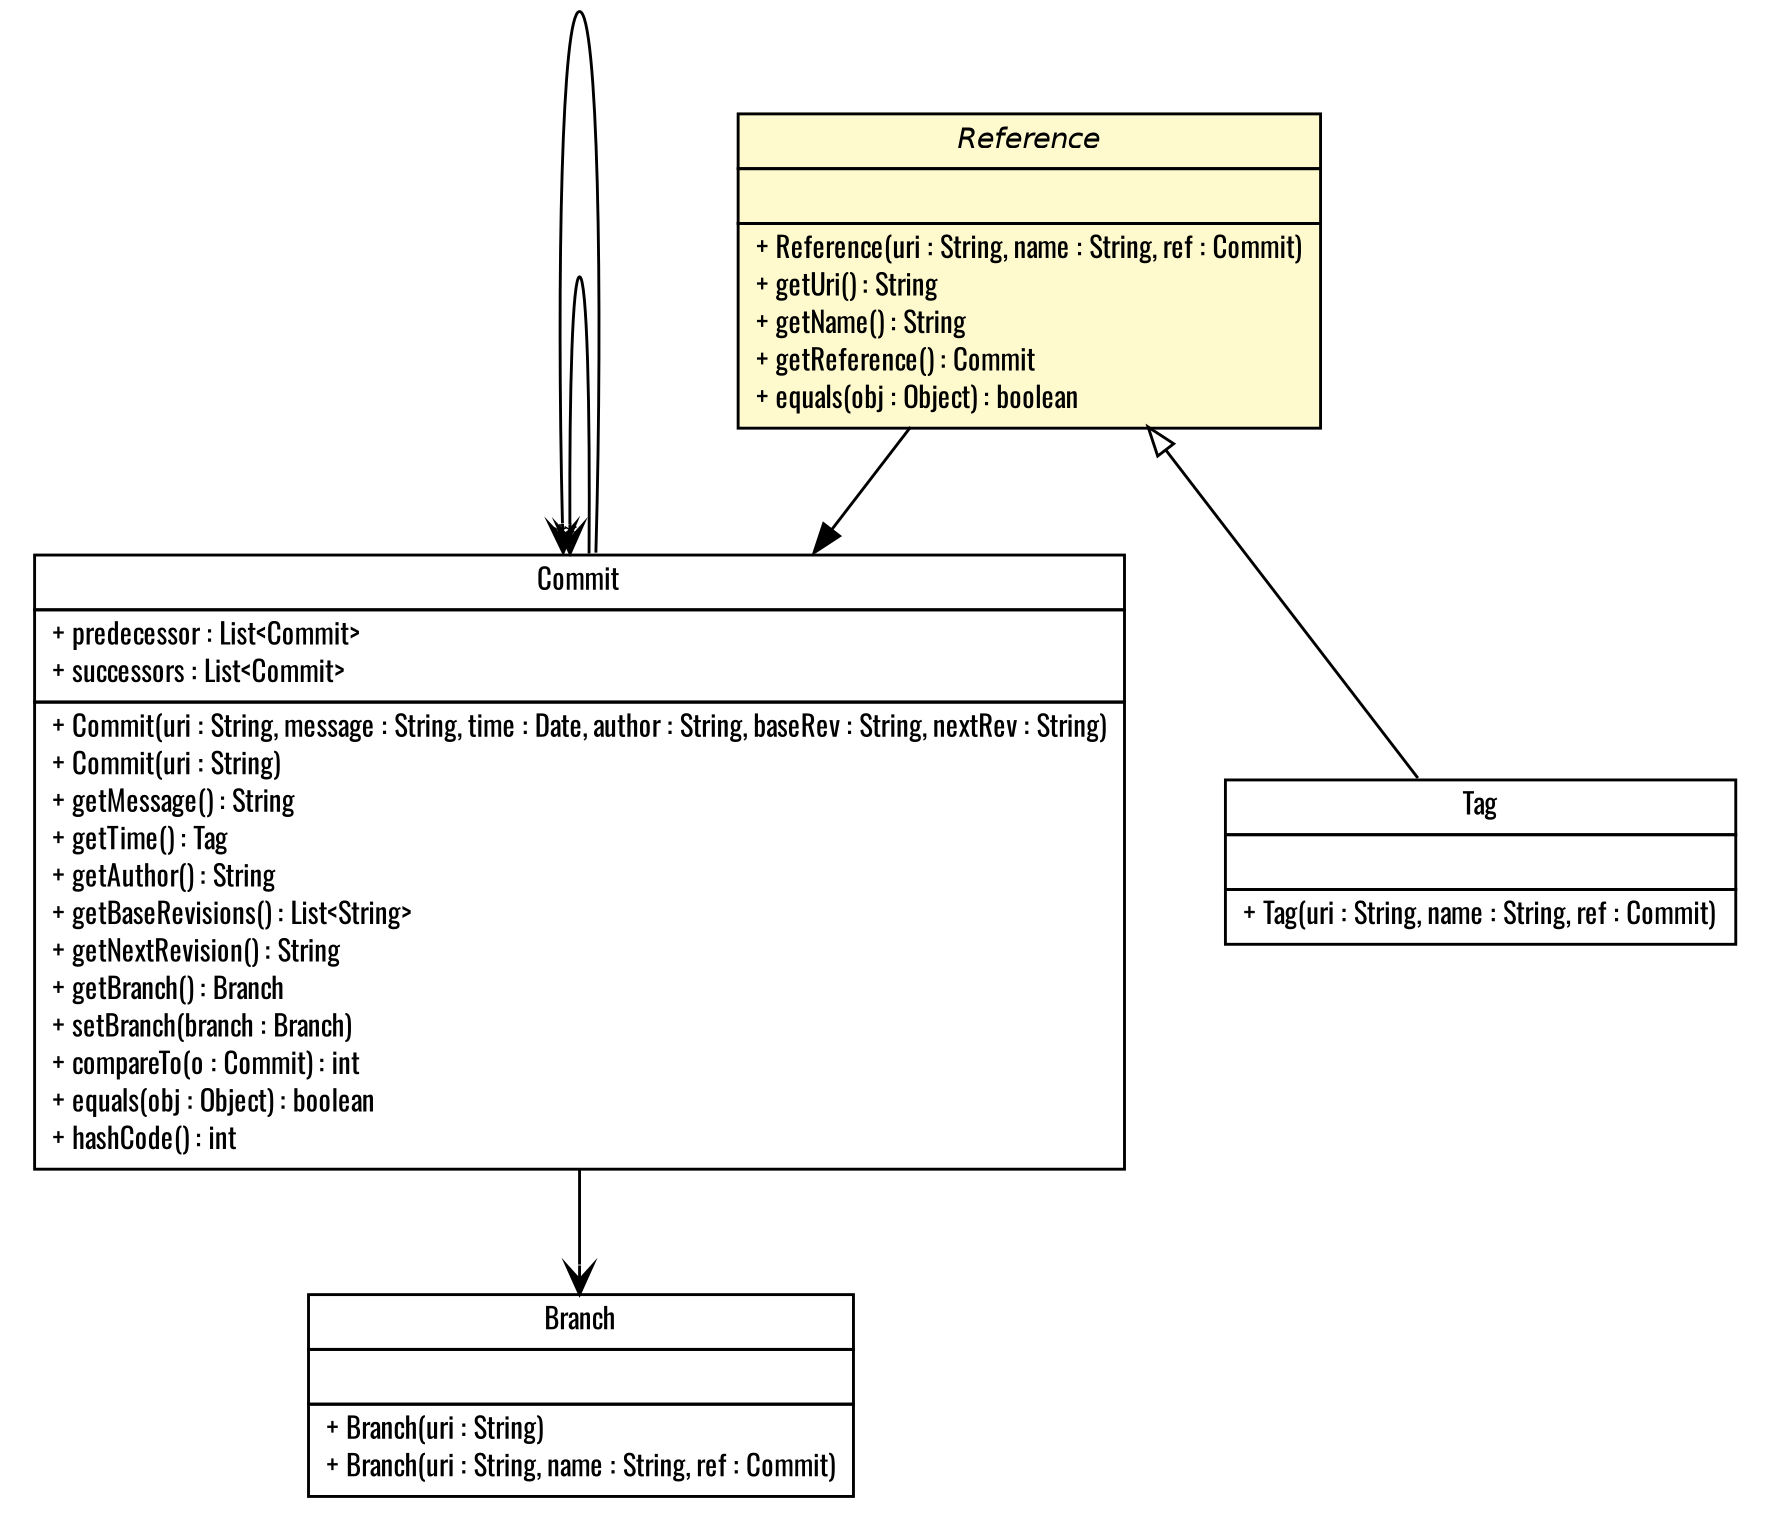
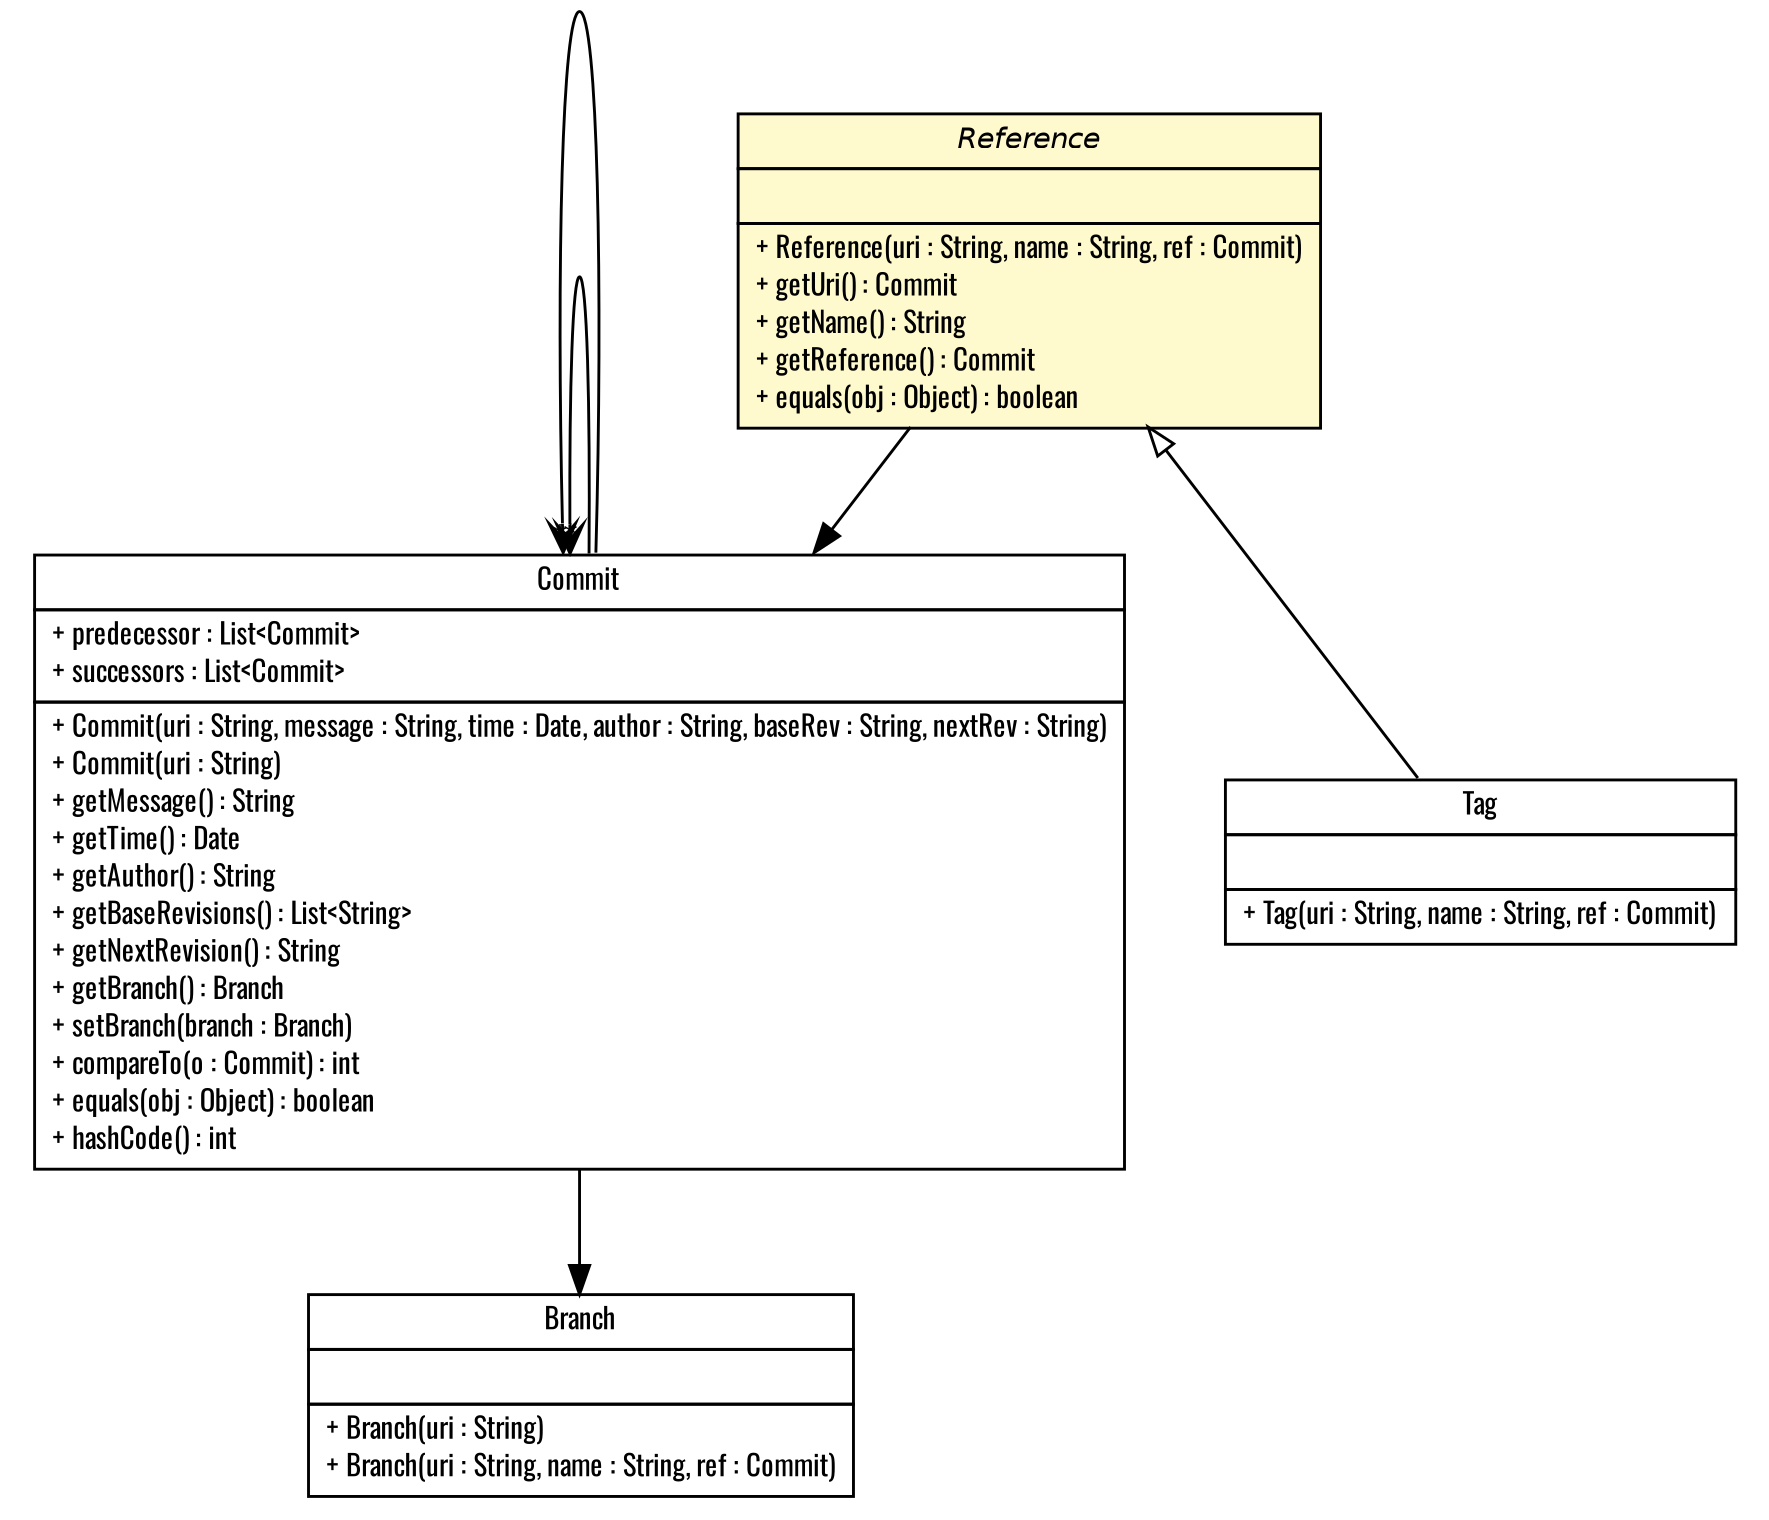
(848, 287) -> (858, 287)
(141, 840) -> (147, 840)
(580, 1216) -> (580, 1216)
